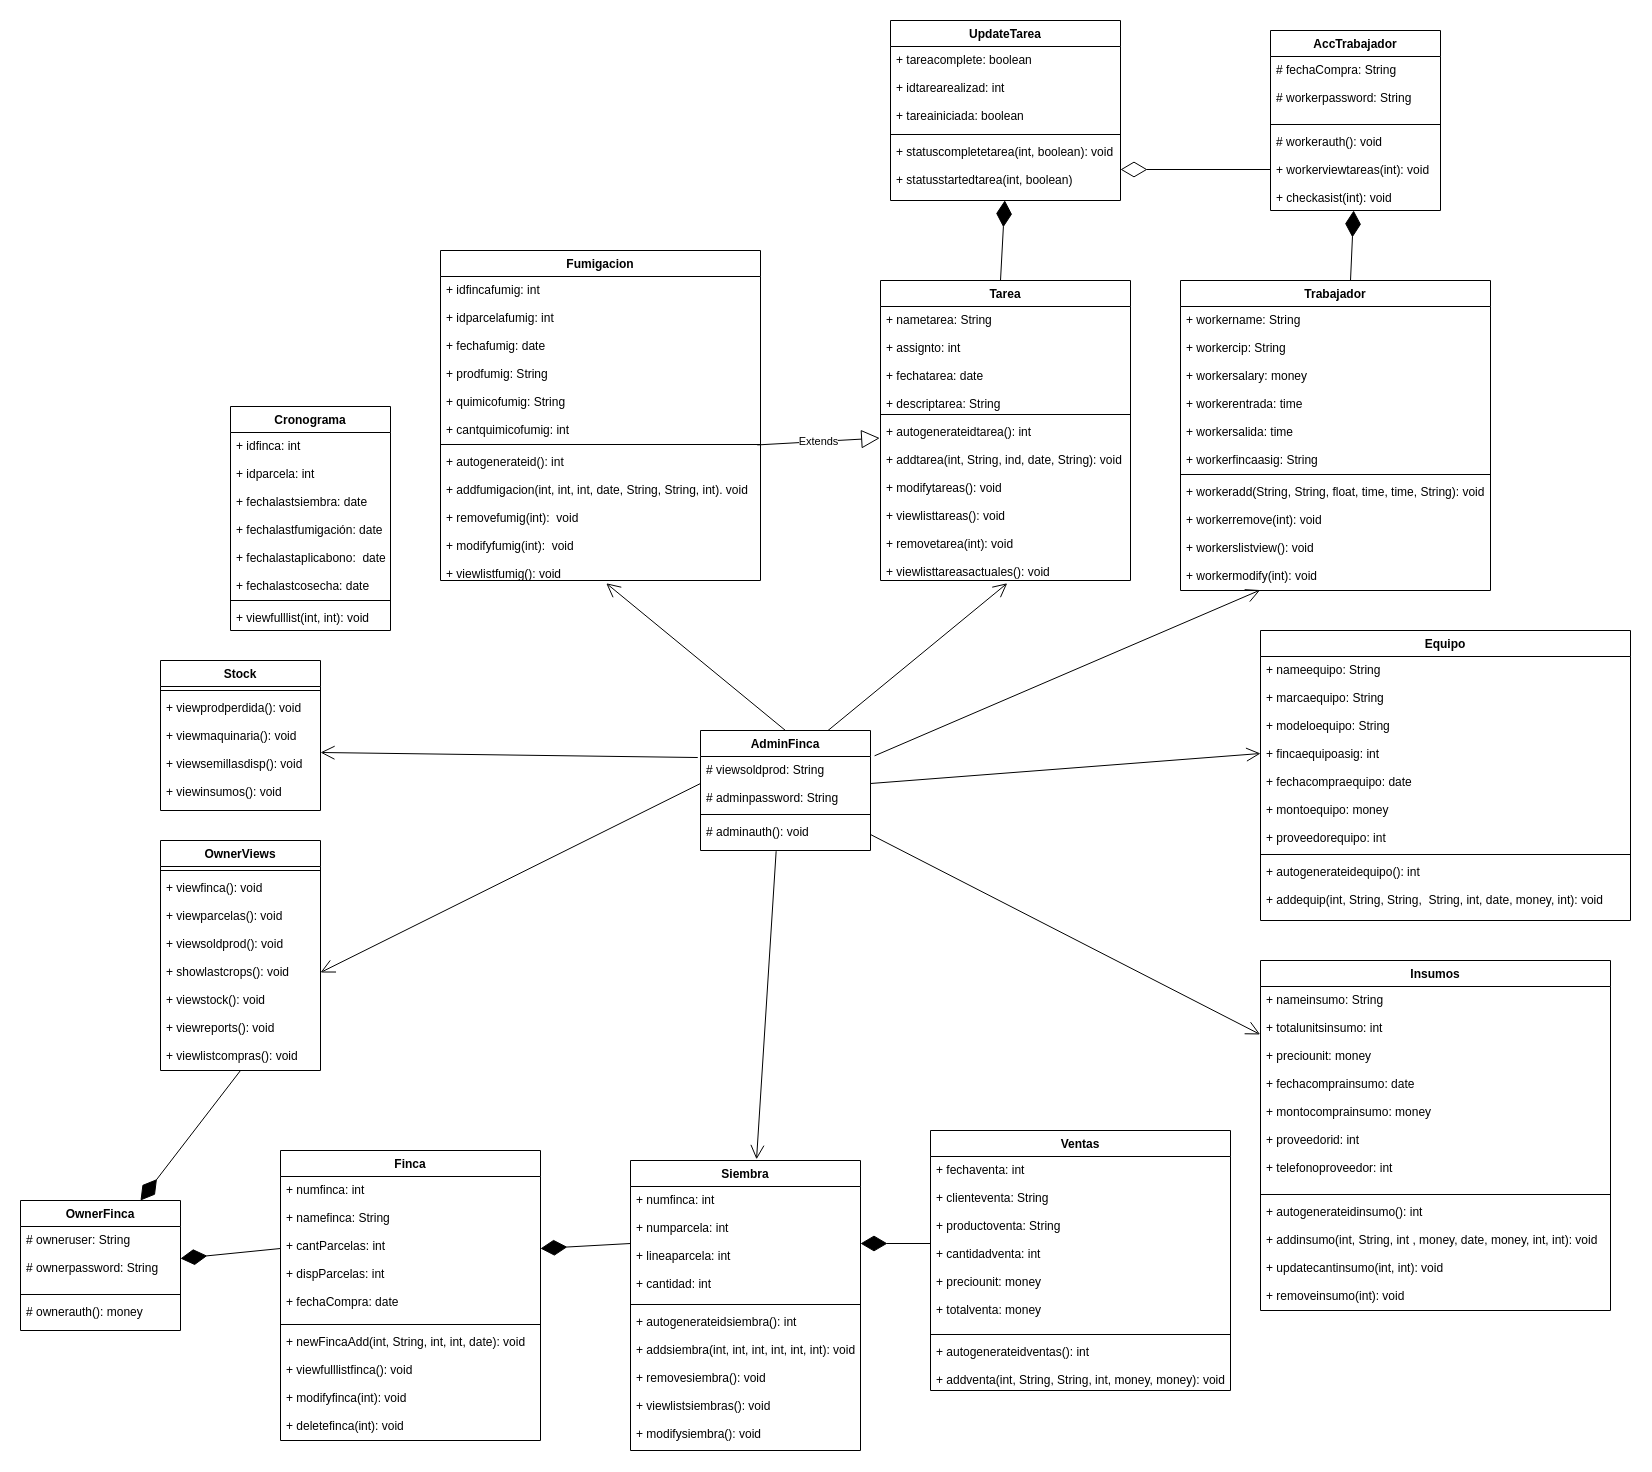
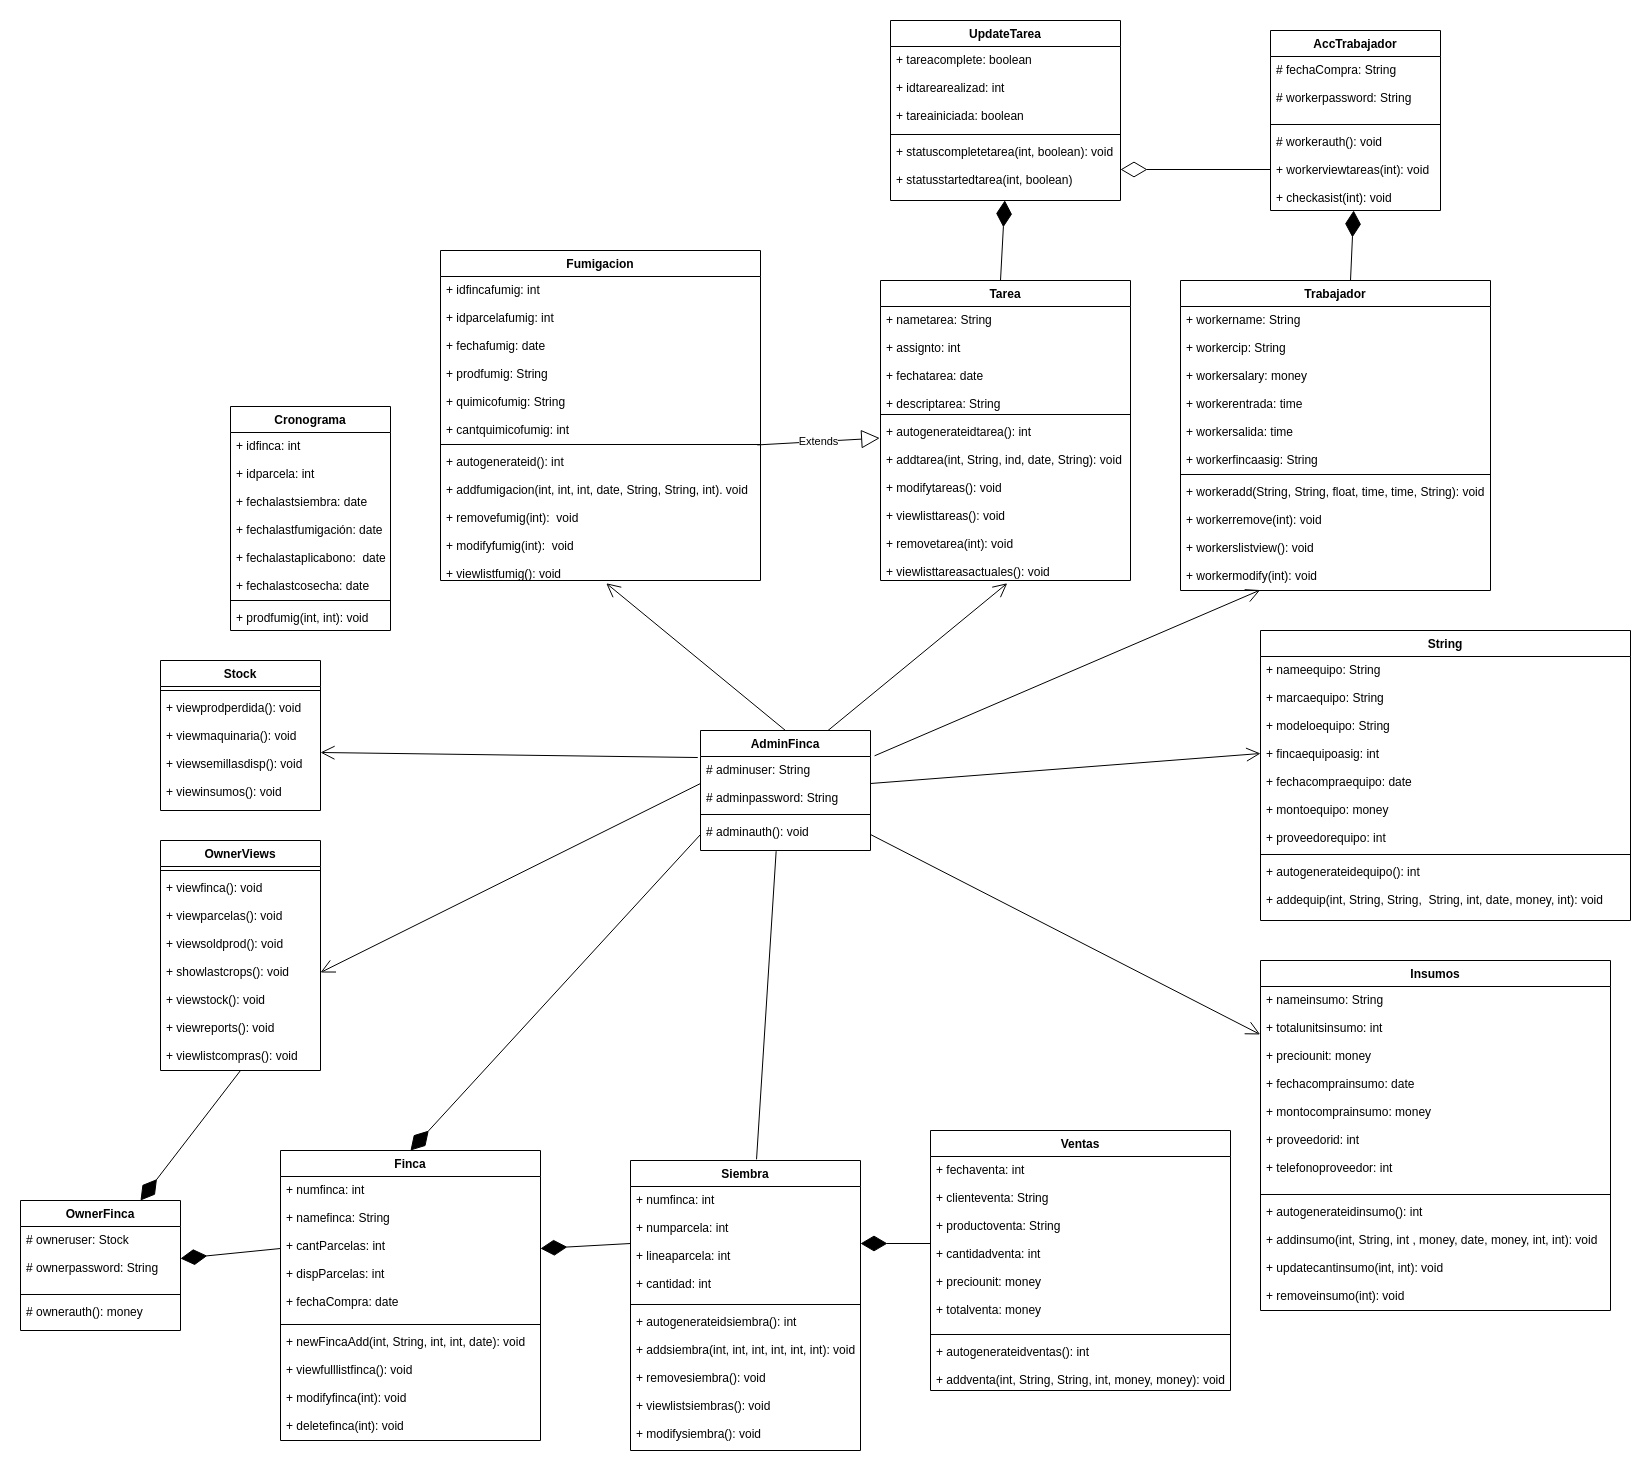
(317, 618) -> (313, 618)
(1445, 644) -> (1445, 644)
(771, 770) -> (762, 770)
none -> (564, 984)
(757, 1153) -> (757, 1154)
(84, 1240) -> (82, 1240)
